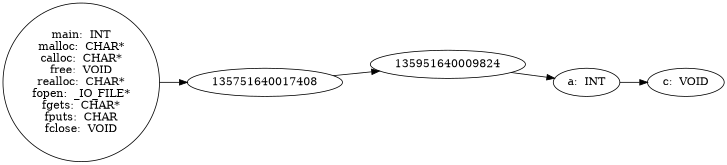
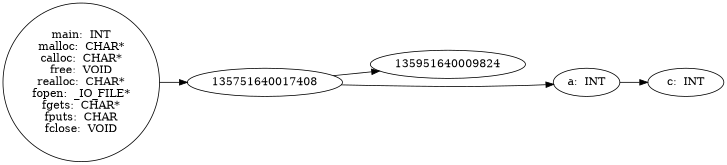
(529, 75) -> (444, 86)
(686, 82) -> (686, 82)
